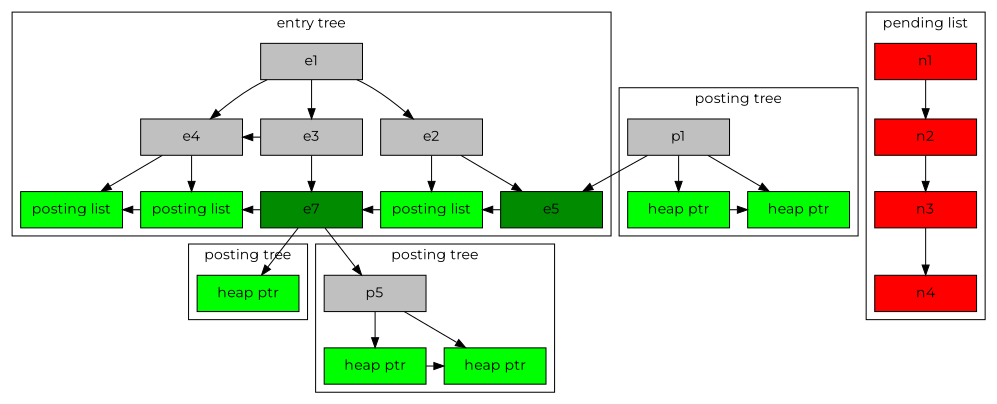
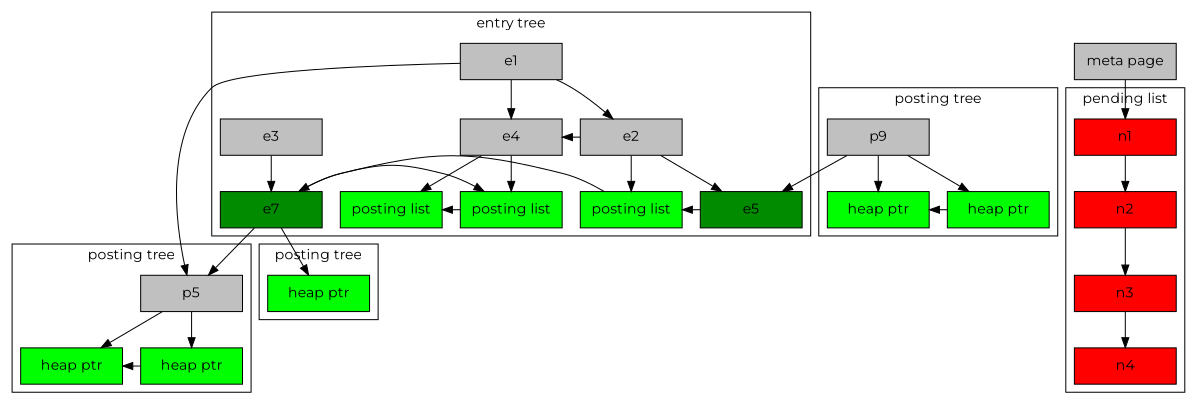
none -> (1125, 62)
(312, 94) -> (242, 78)
(257, 137) -> (576, 137)
(679, 137) -> (878, 137)
